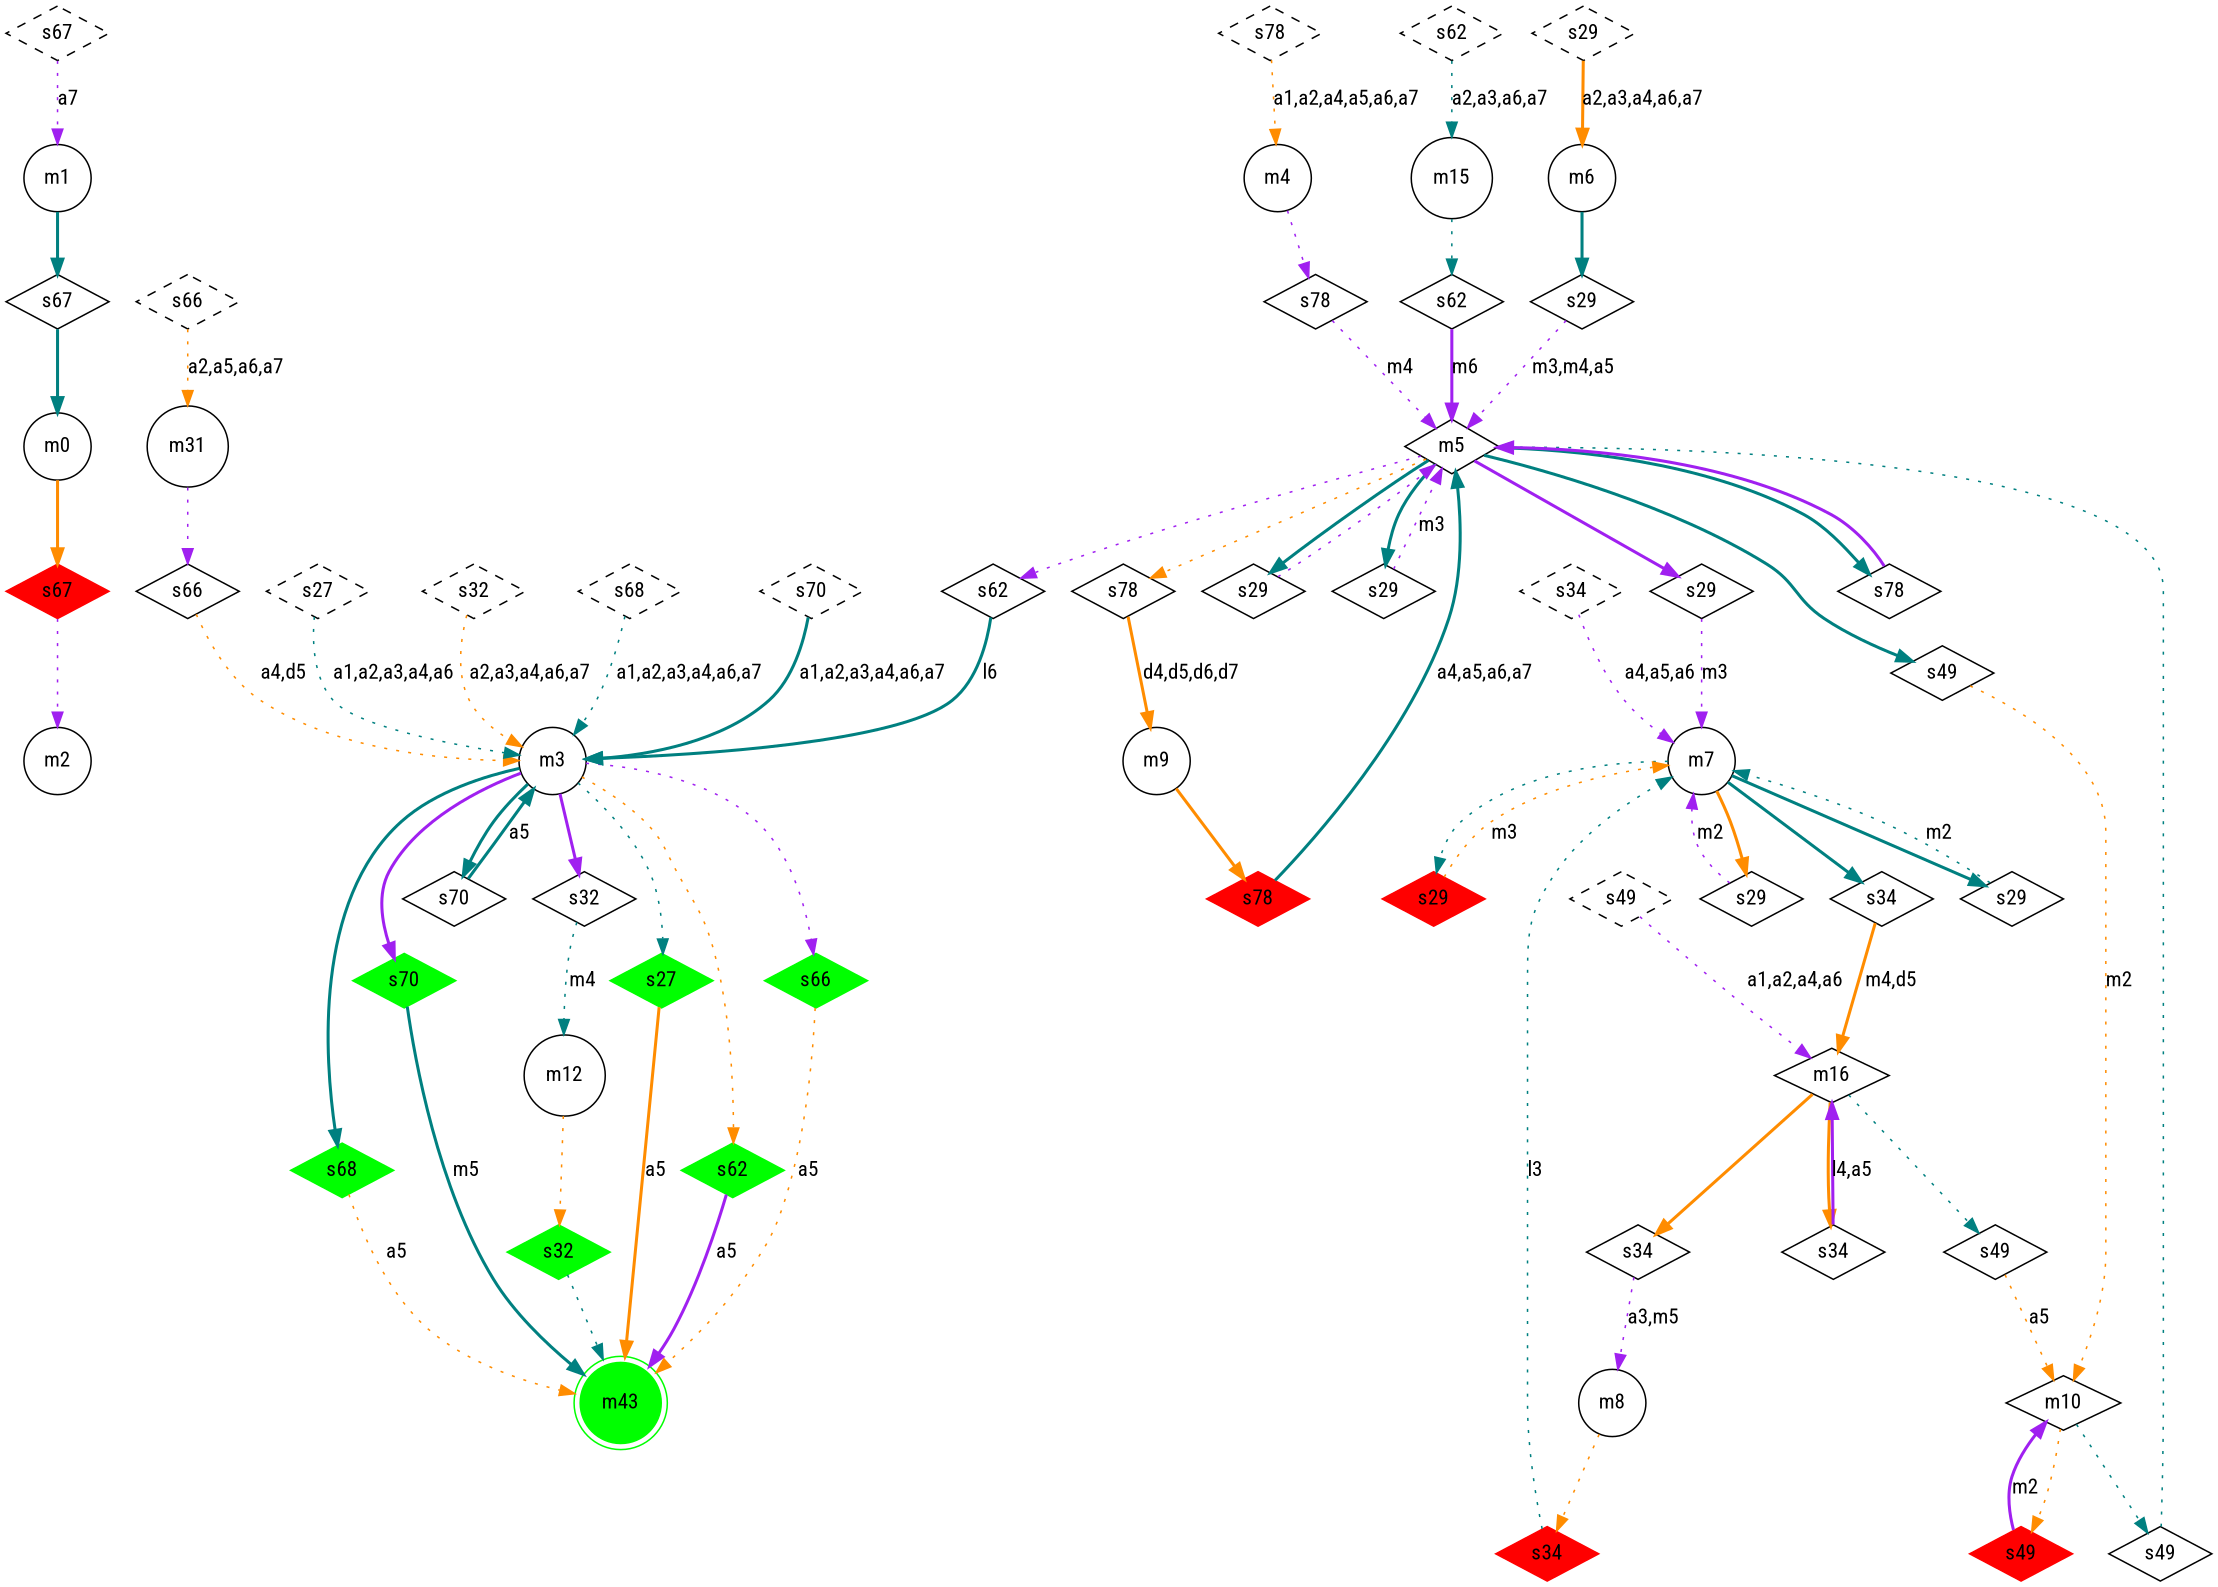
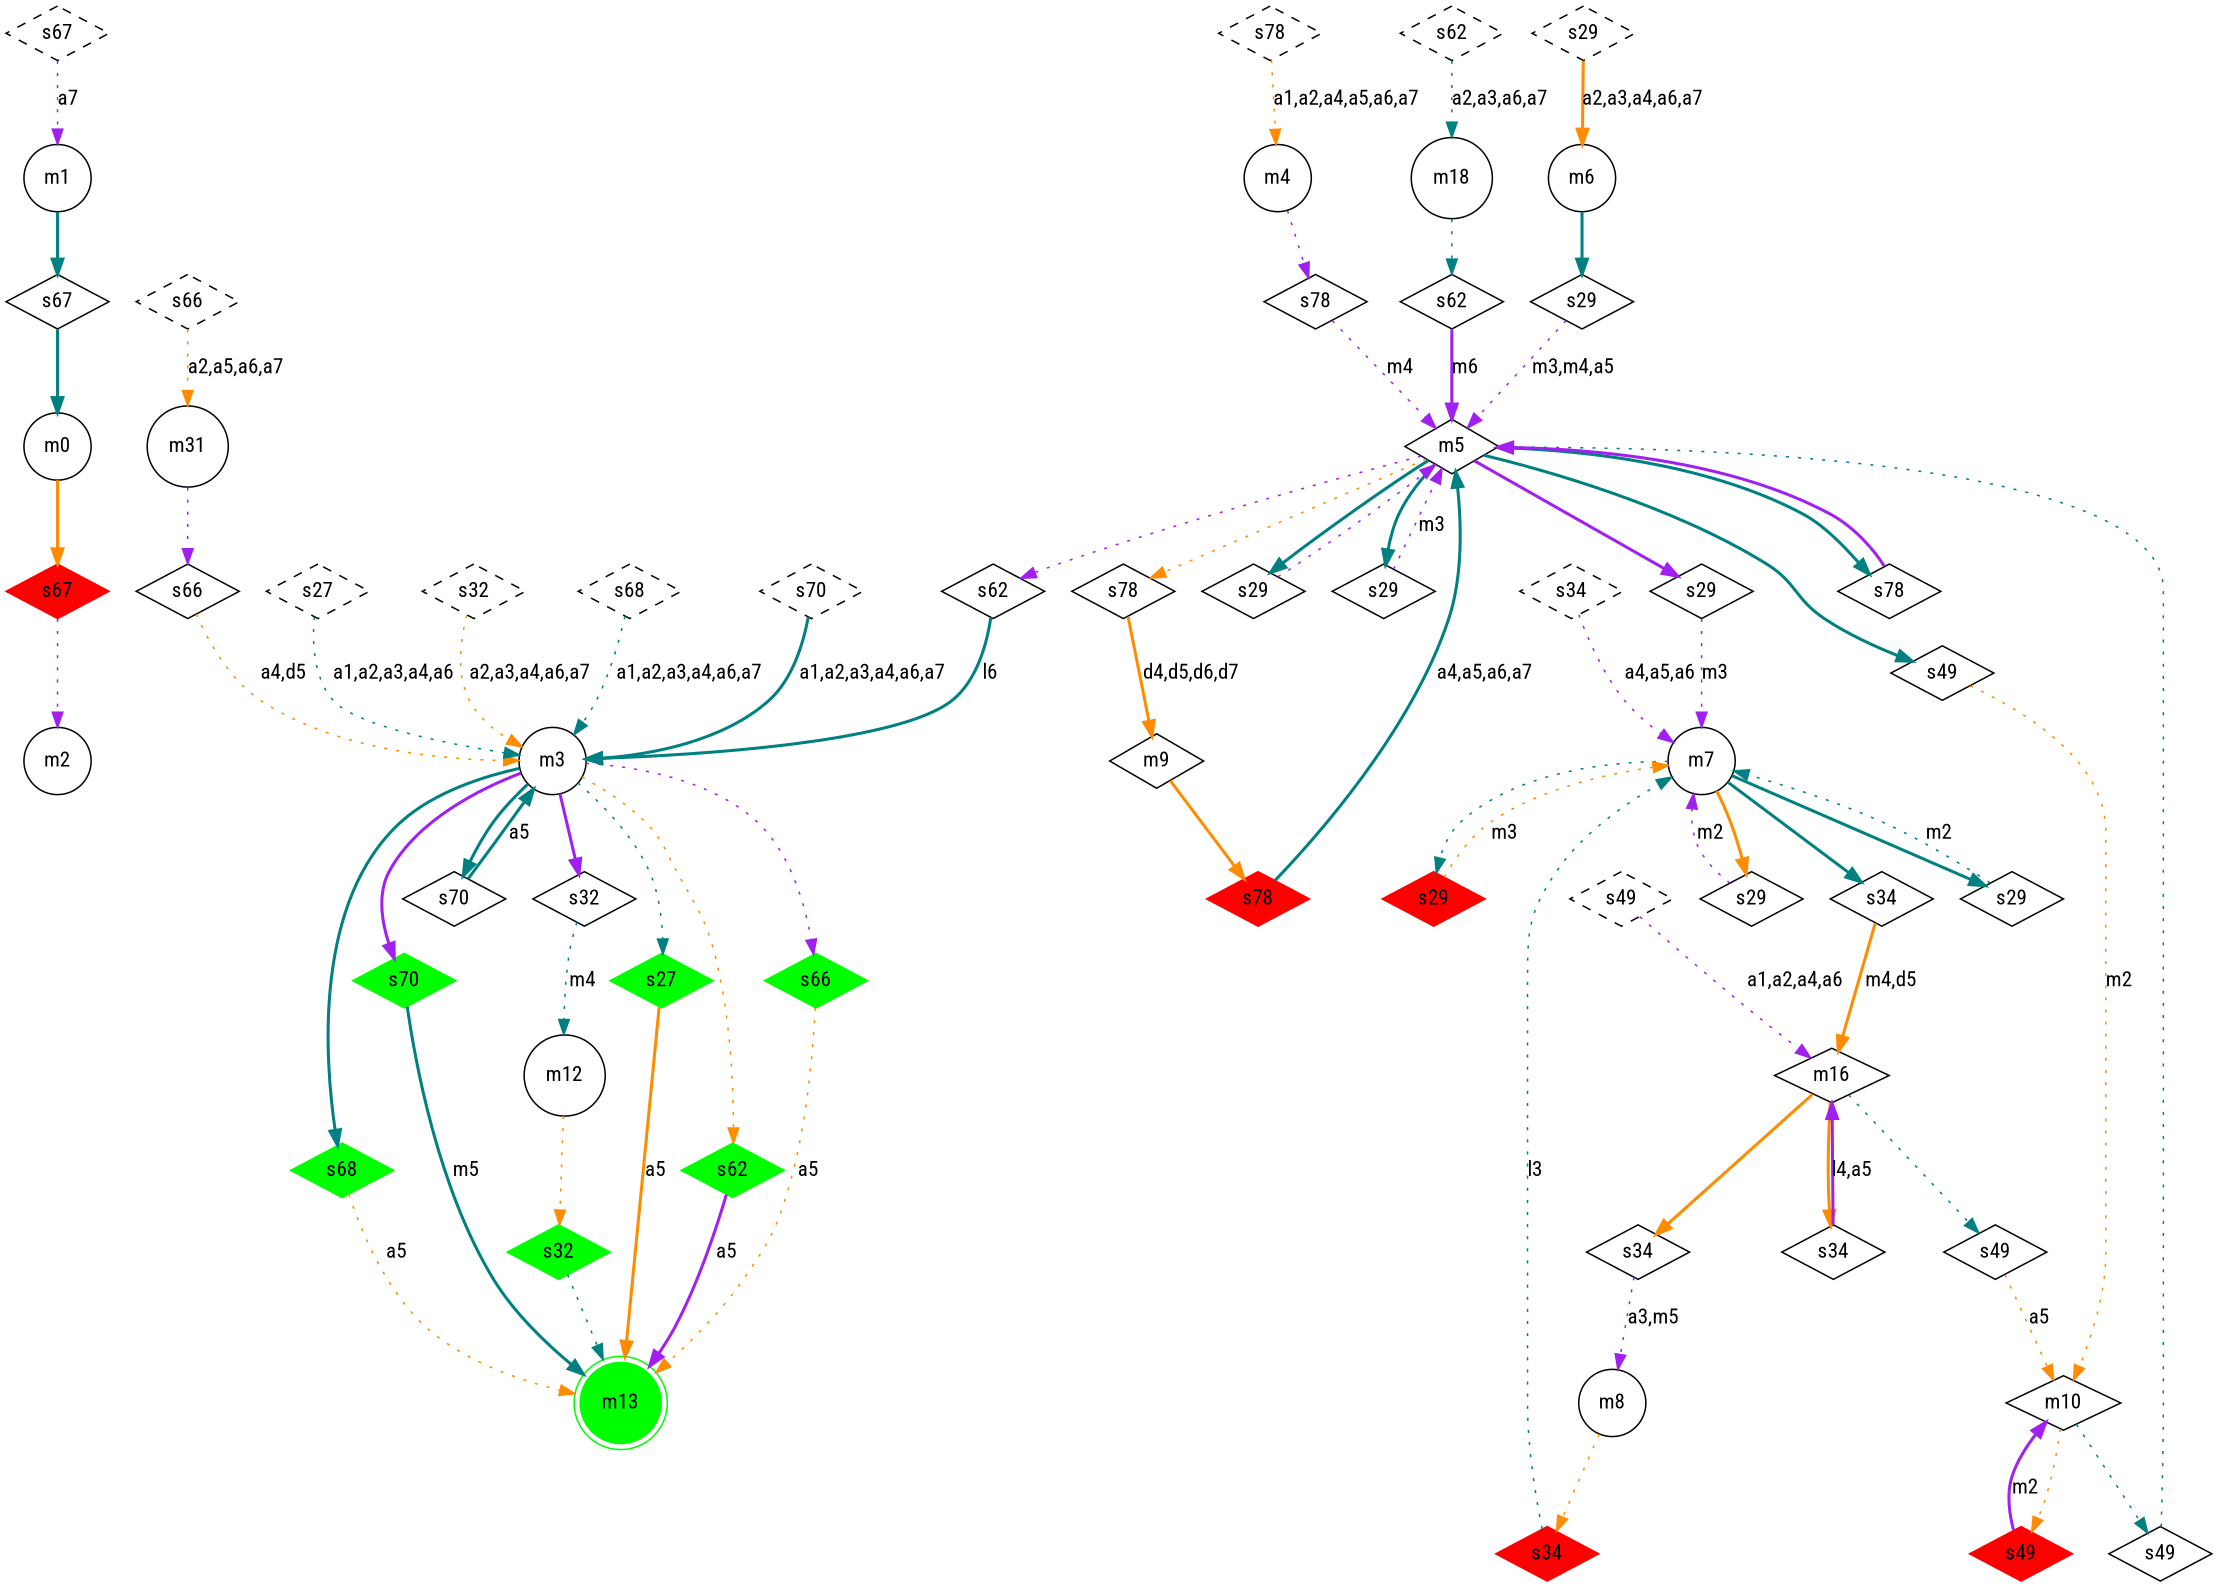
(1452, 178) -> (1452, 178)
(1157, 761) -> (1157, 761)
(621, 1403) -> (621, 1403)
